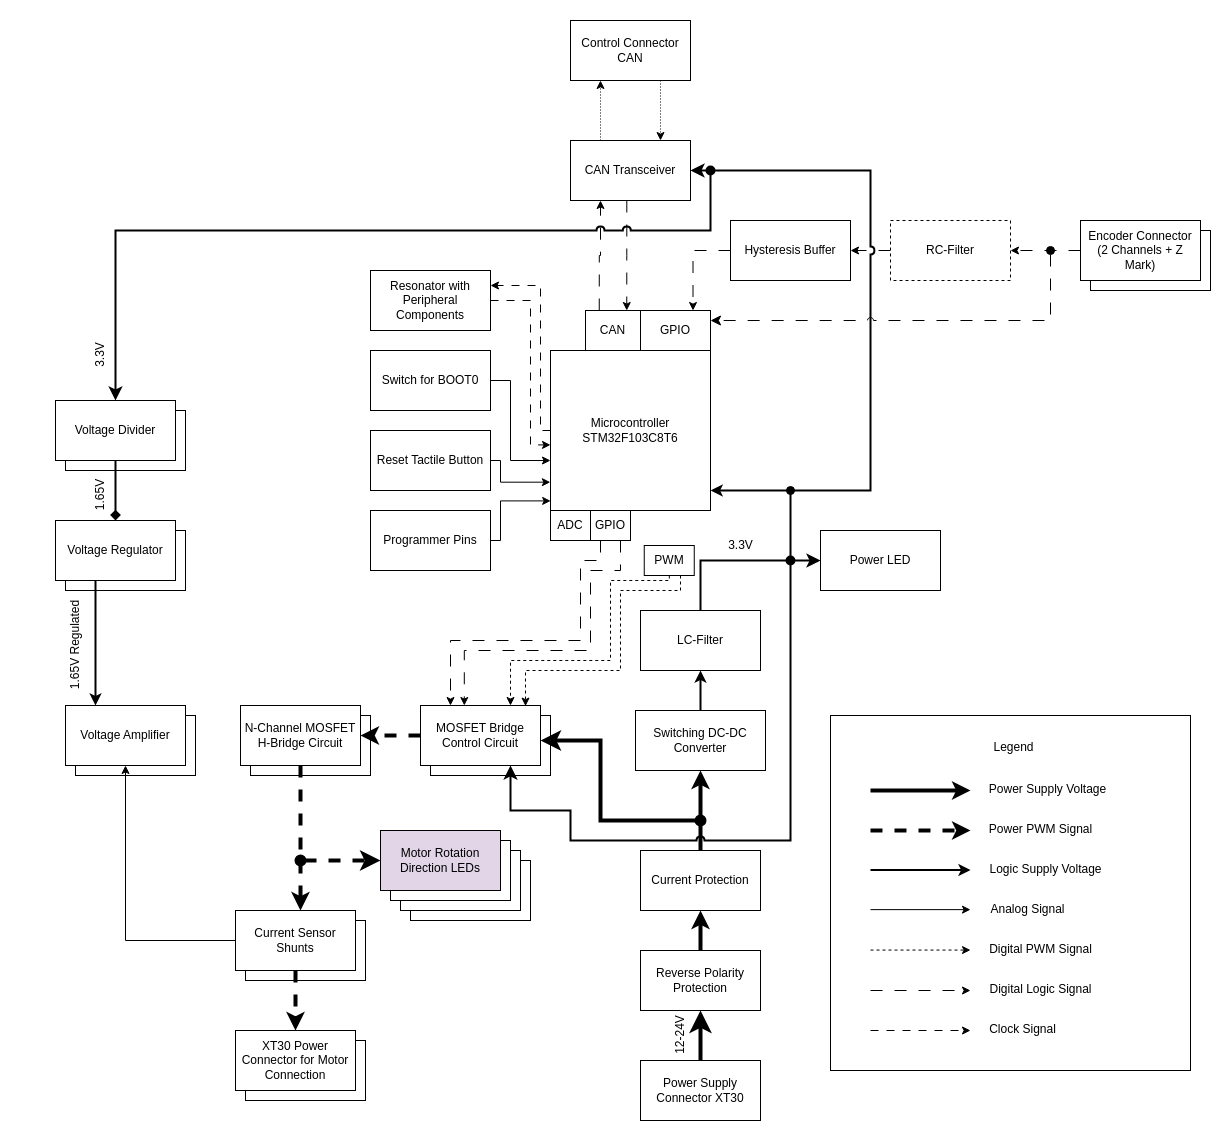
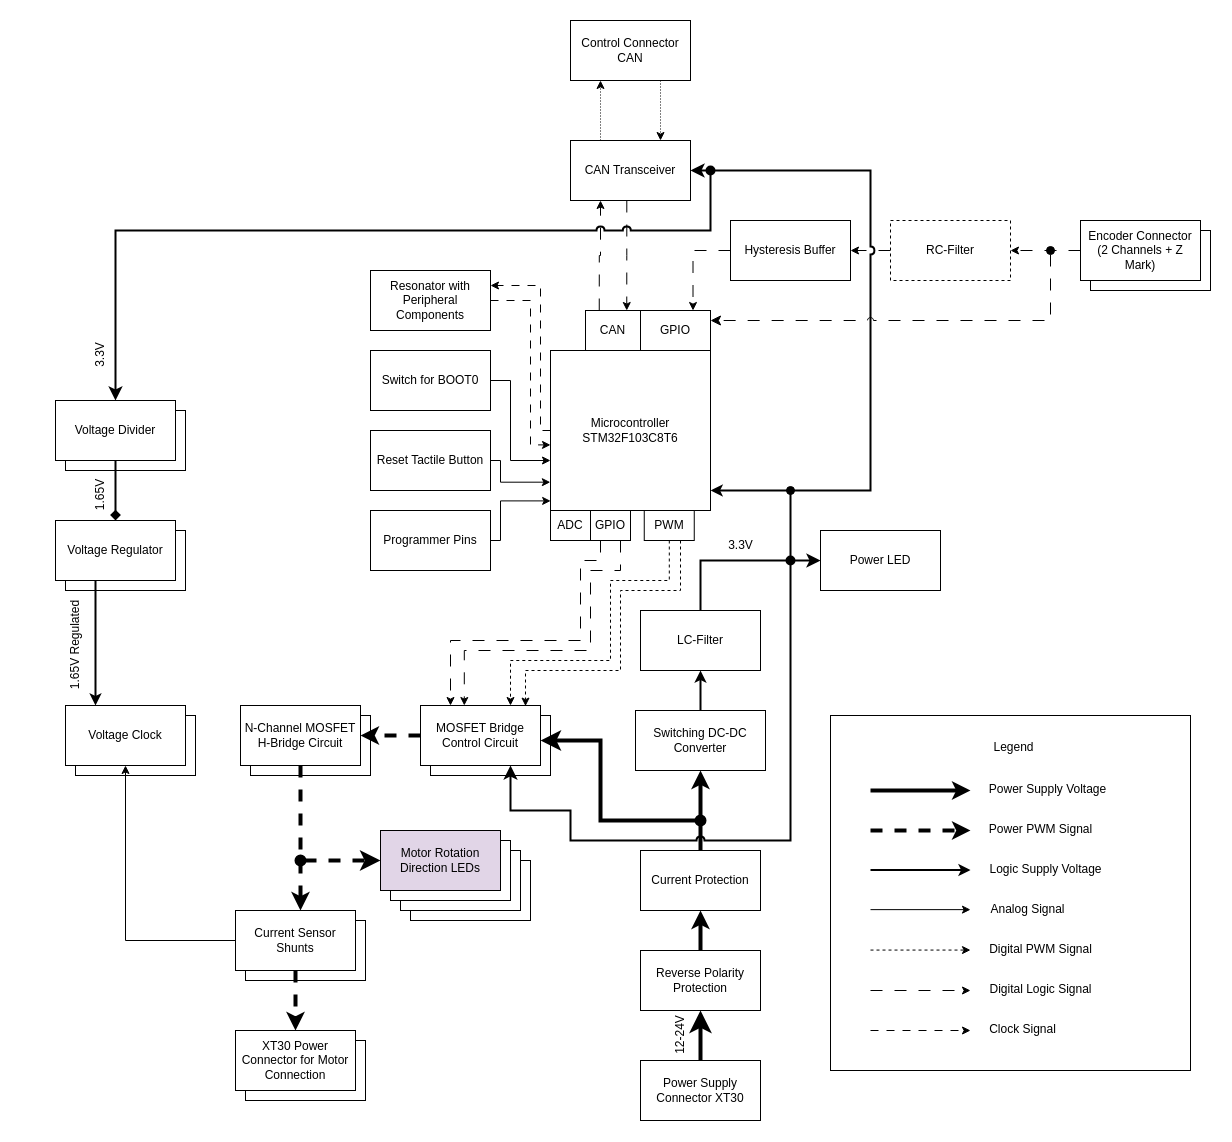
(669, 561) -> (669, 526)
(126, 736) -> (126, 736)
